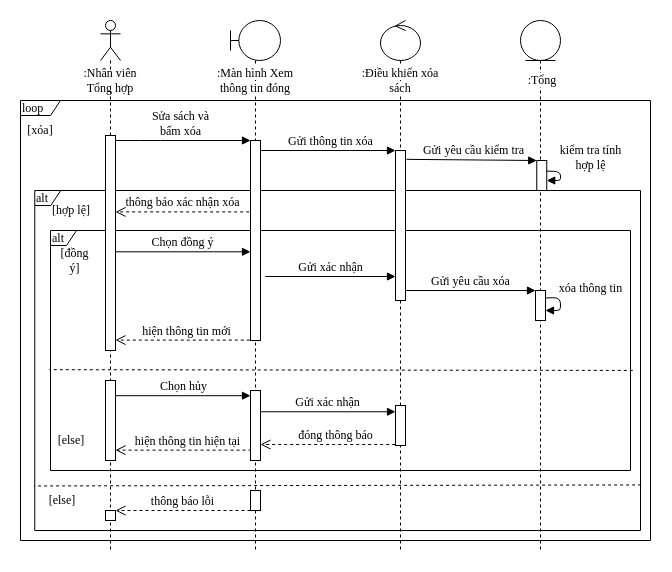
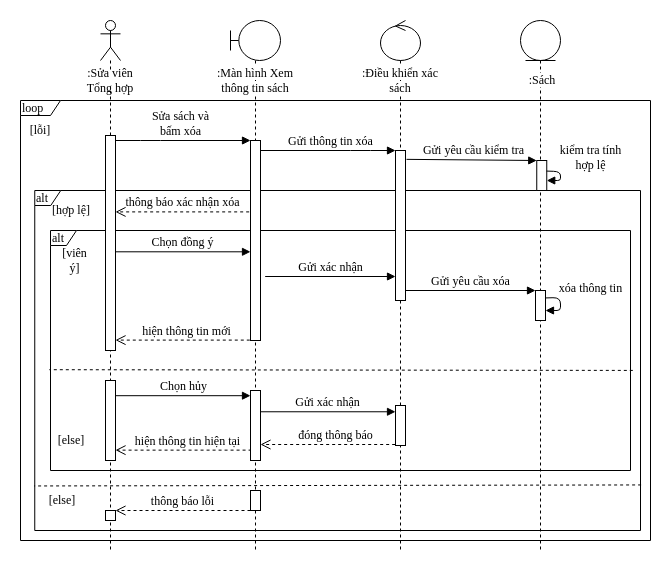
(111, 81) -> (111, 81)
(256, 81) -> (256, 81)
(401, 81) -> (401, 81)
(543, 81) -> (543, 81)
(41, 131) -> (41, 131)
(75, 261) -> (75, 261)
